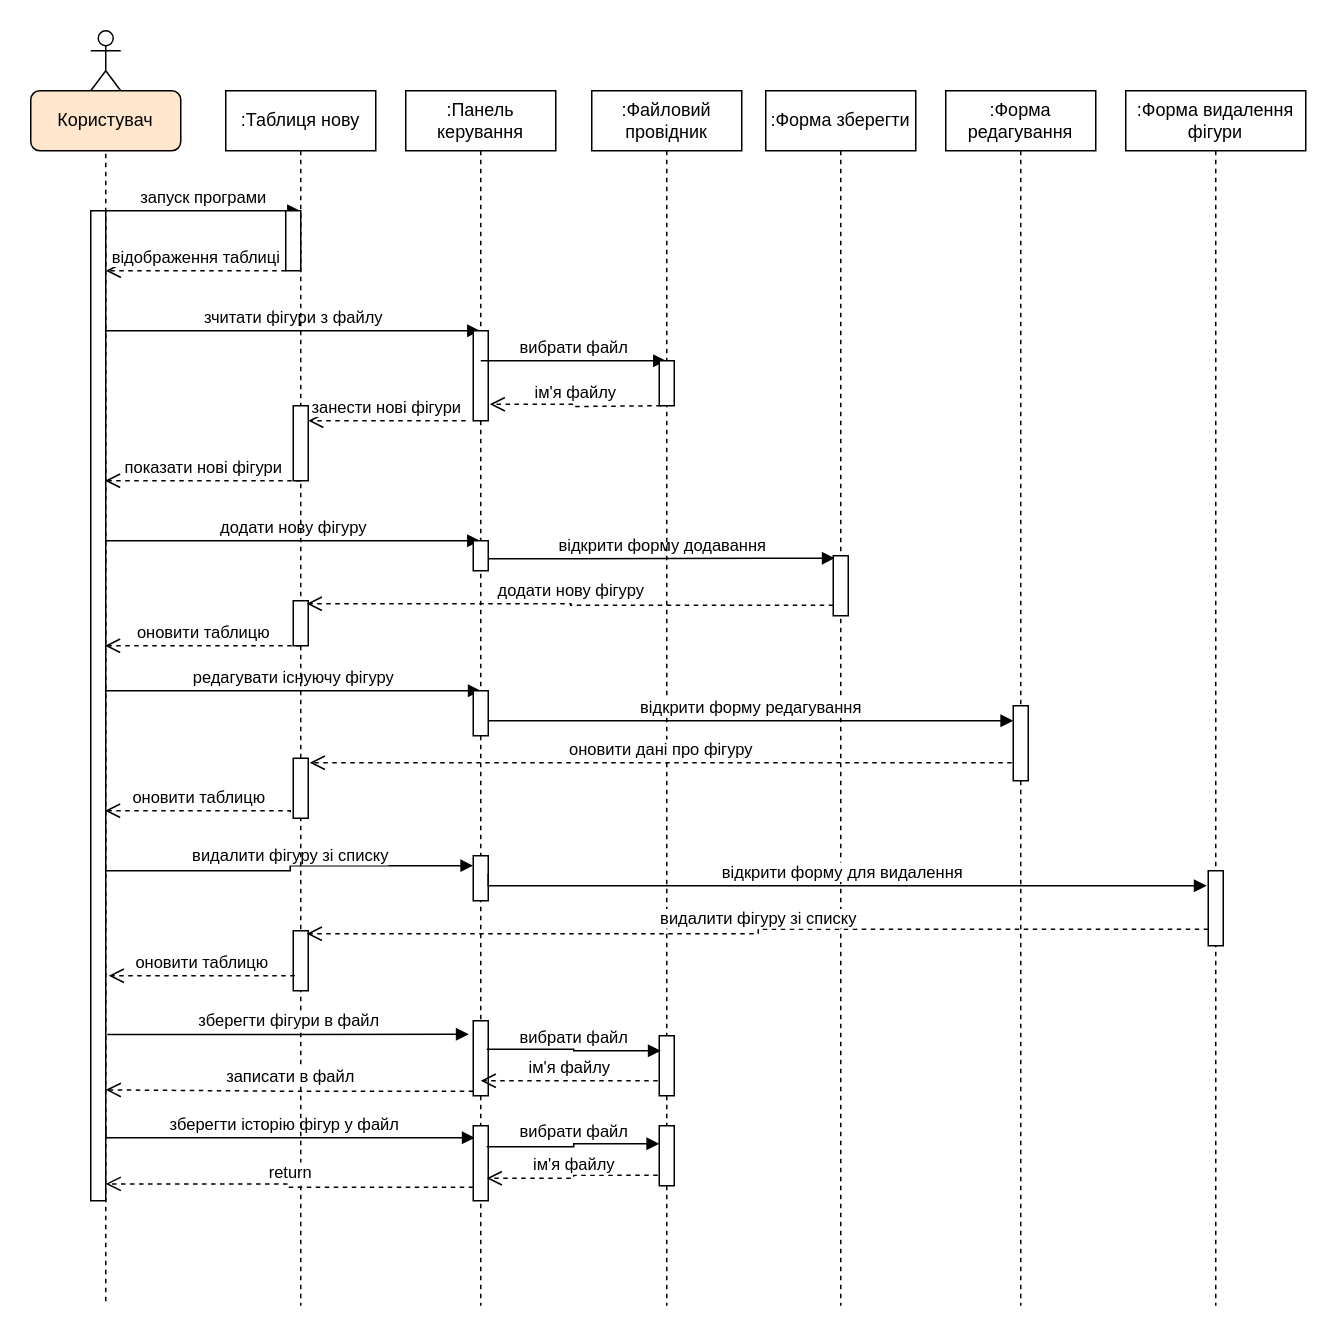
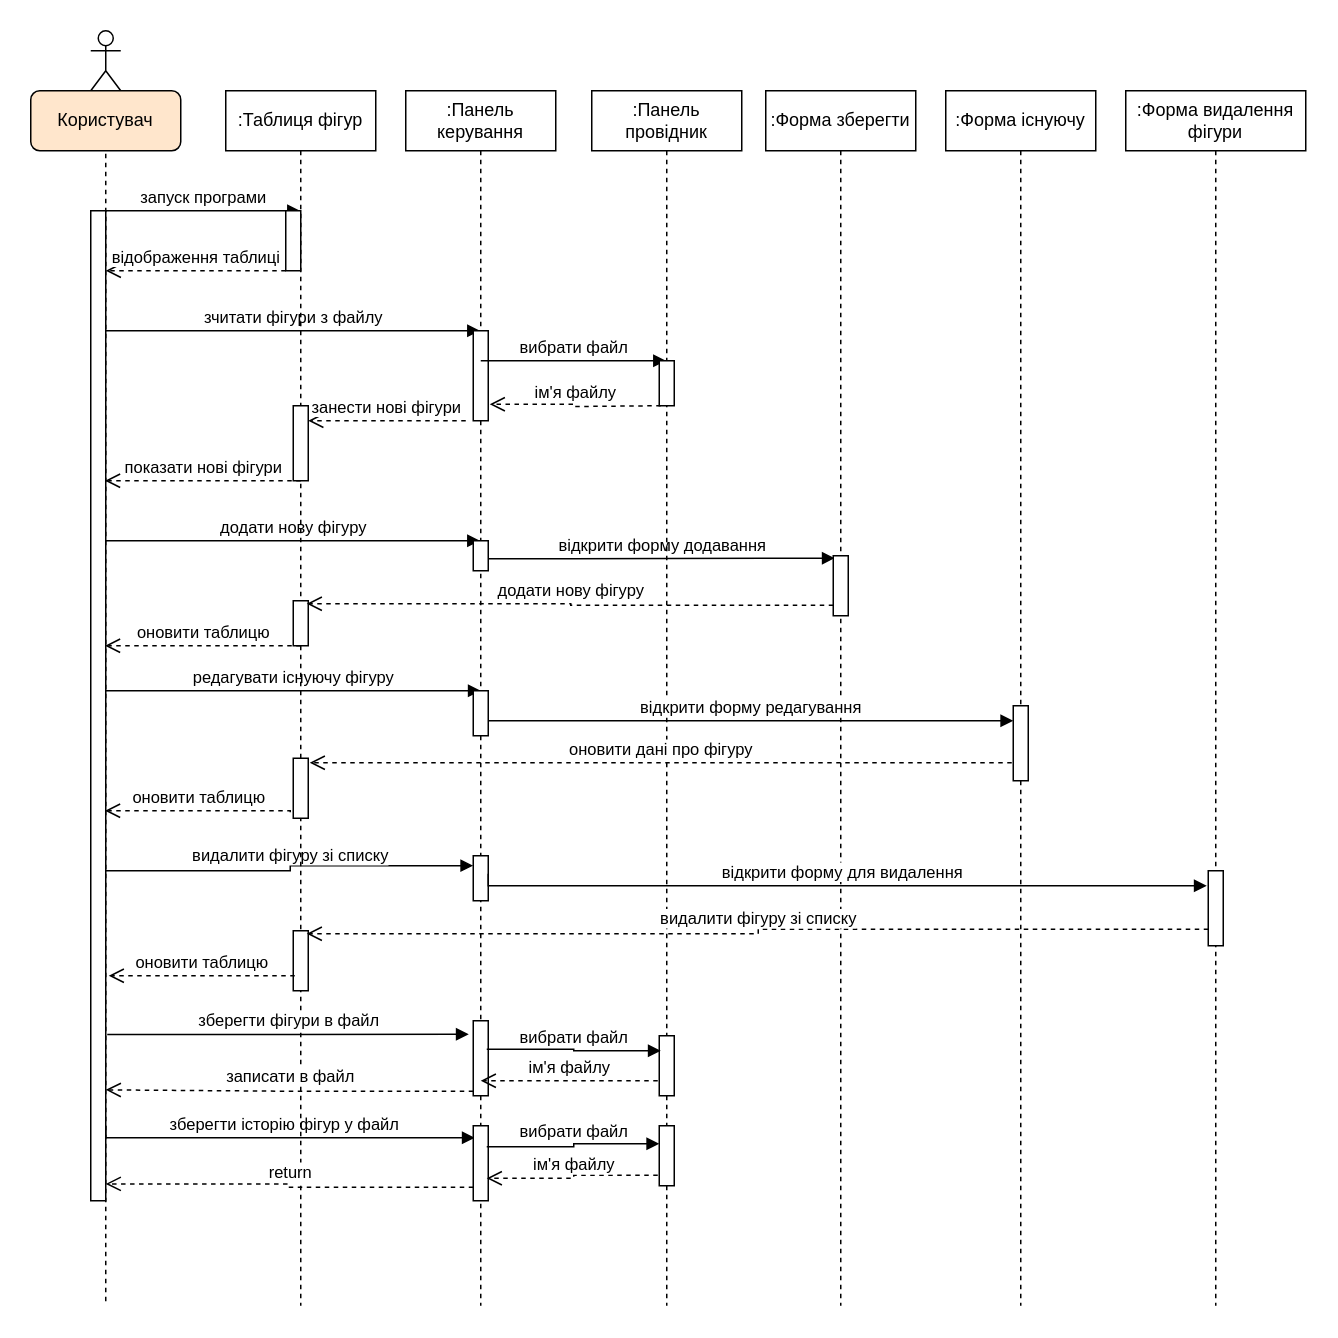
(301, 121) -> (301, 121)
(667, 121) -> (667, 121)
(1021, 121) -> (1021, 121)
